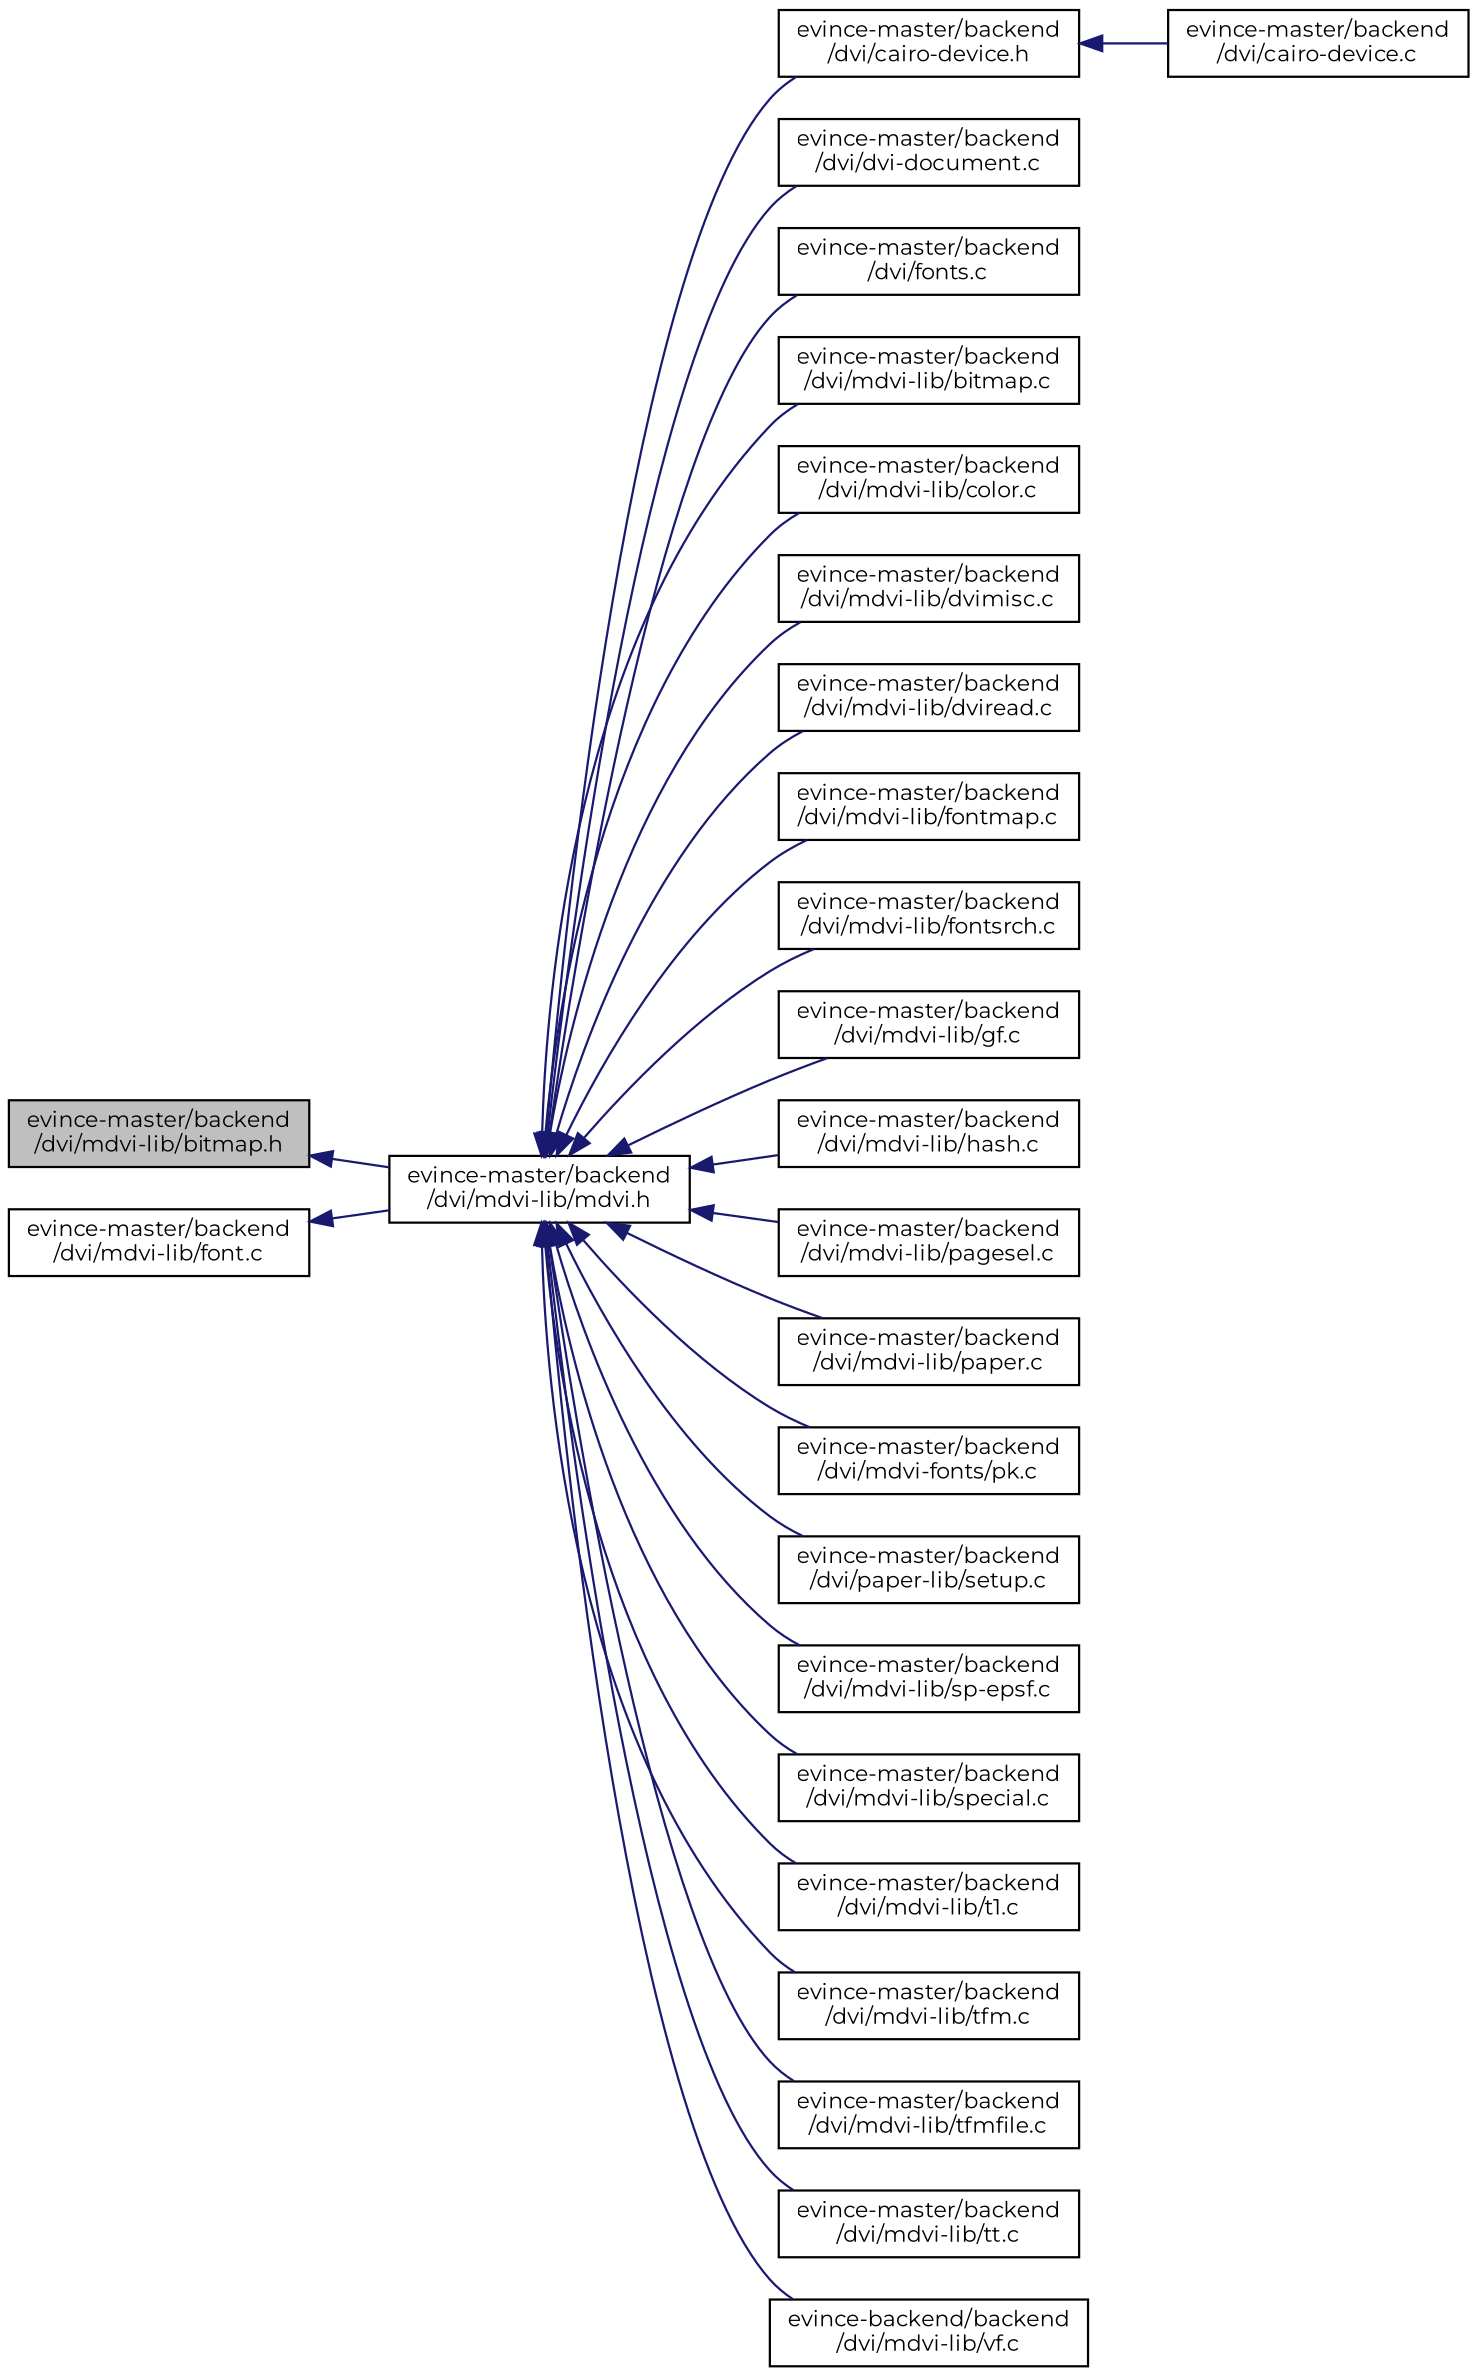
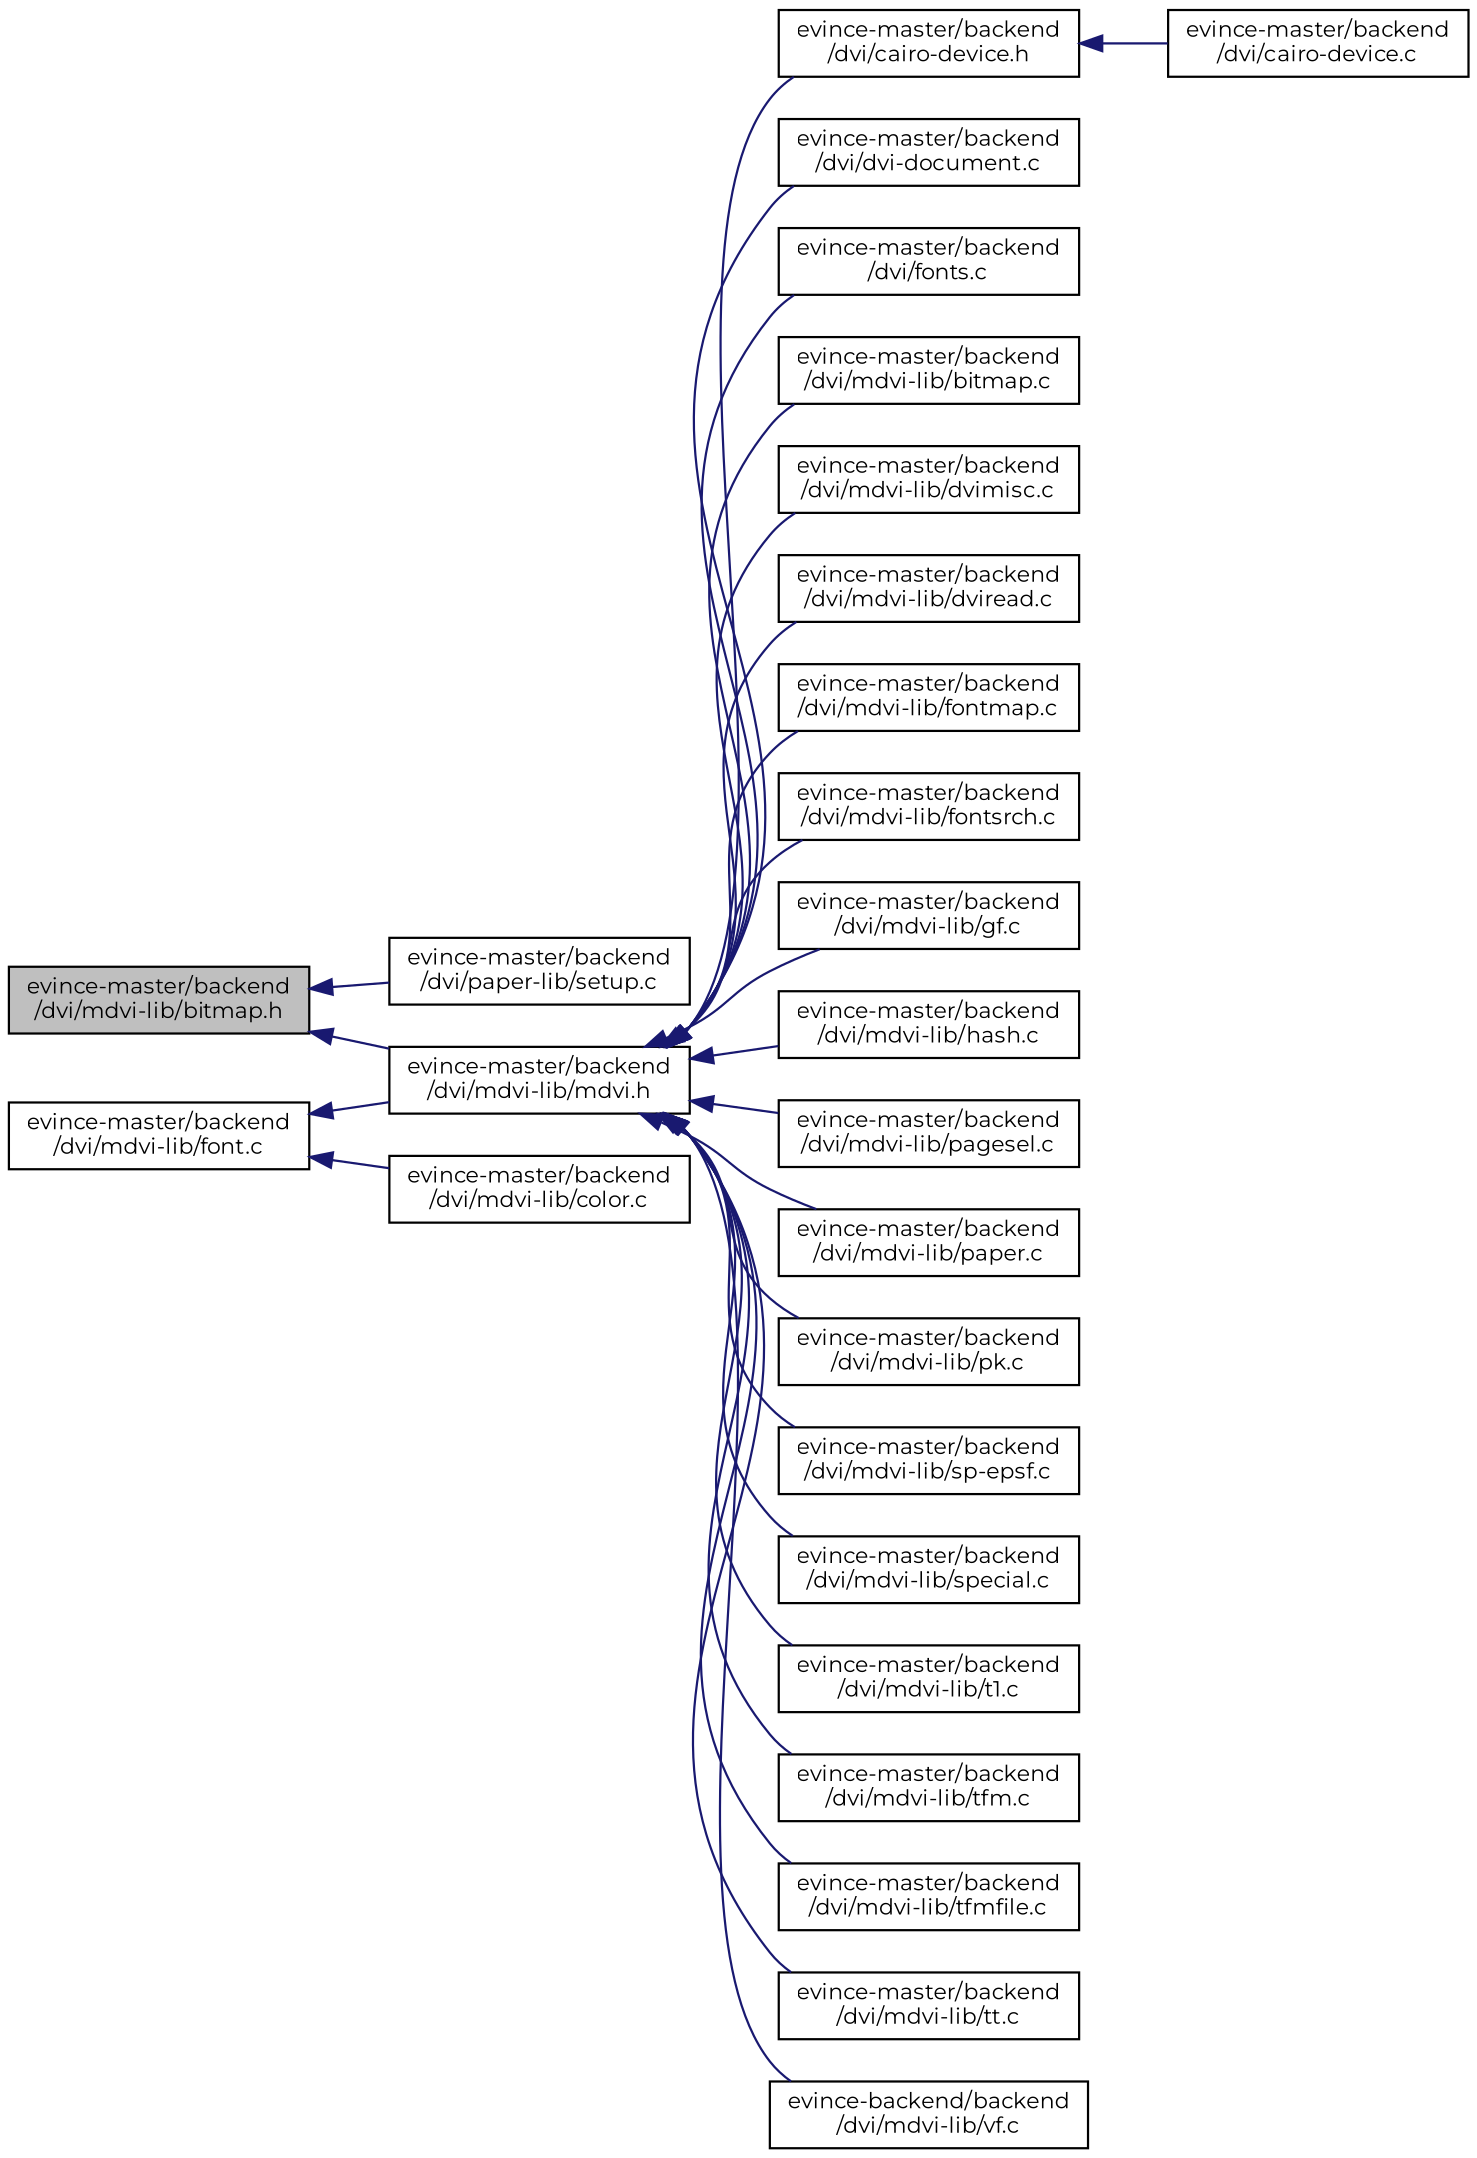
(635, 750) -> (361, 1164)
(665, 1407) -> (361, 985)
(929, 1461) -> (929, 1352)
